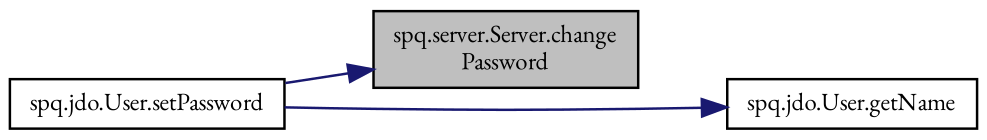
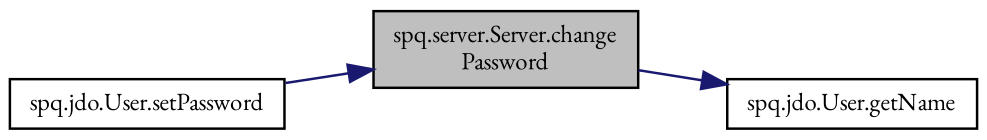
(493, 110) -> (670, 75)
